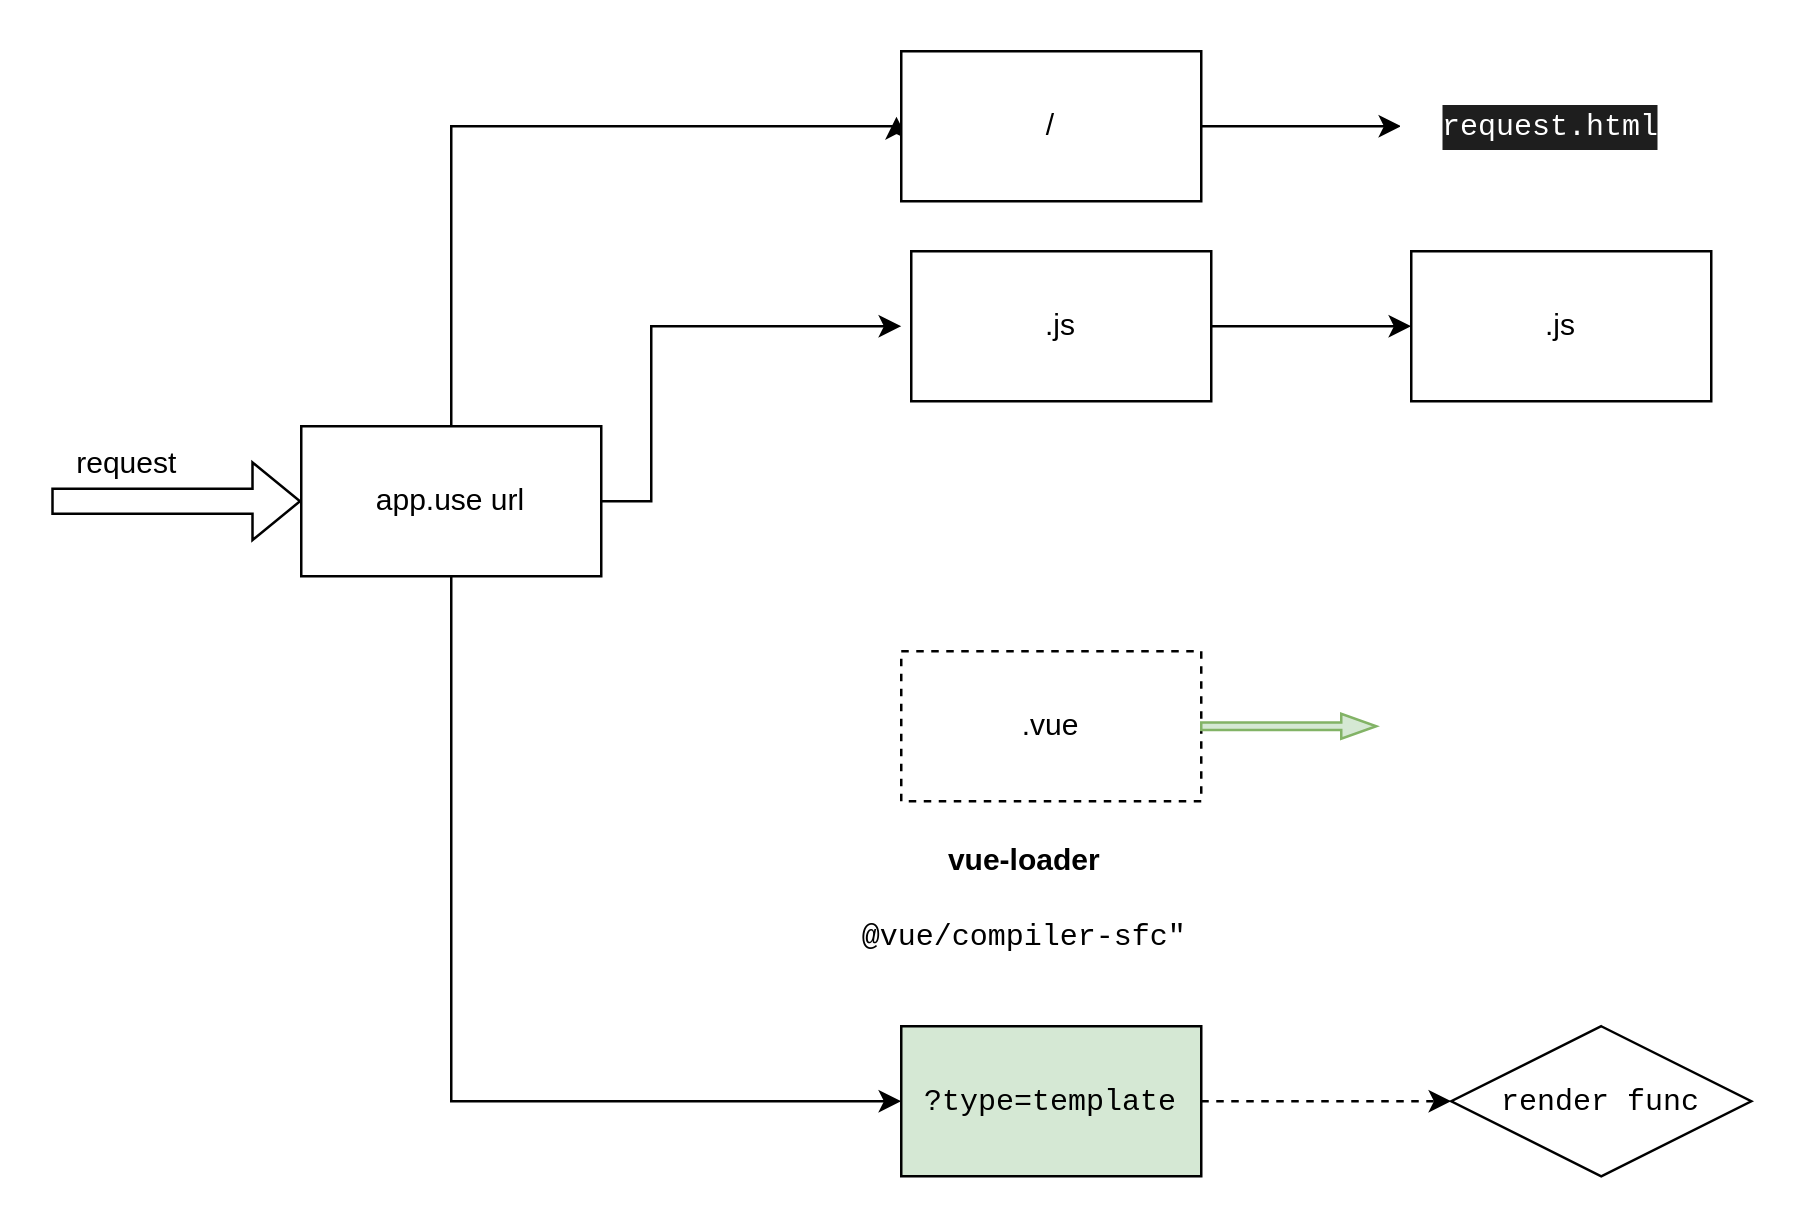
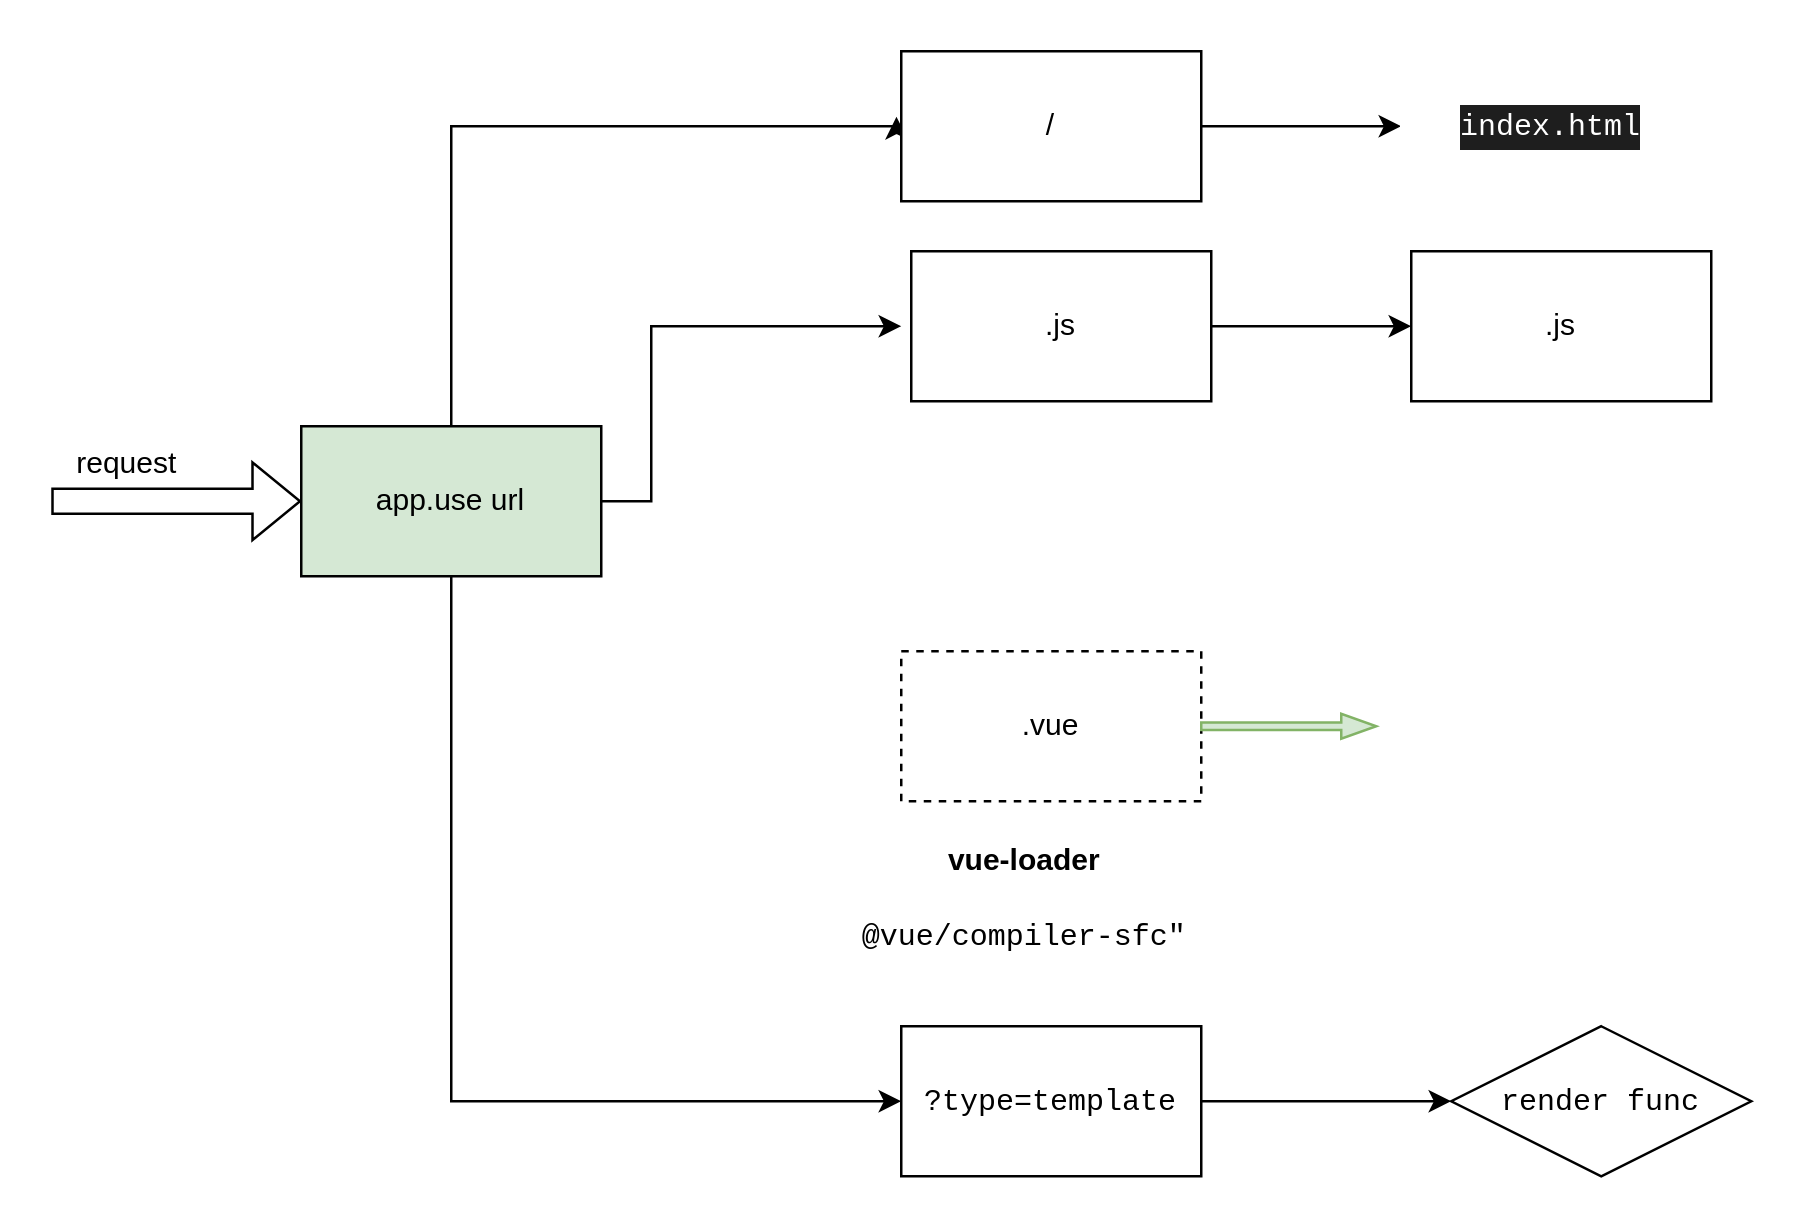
(1551, 126) -> (1551, 126)
(451, 501) -> (451, 501)
(1051, 1101) -> (1051, 1101)
(1317, 1101) -> (1317, 1101)
